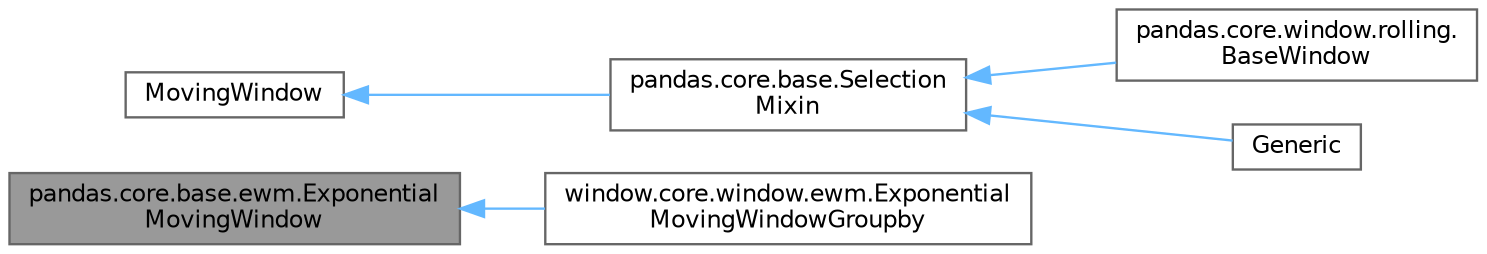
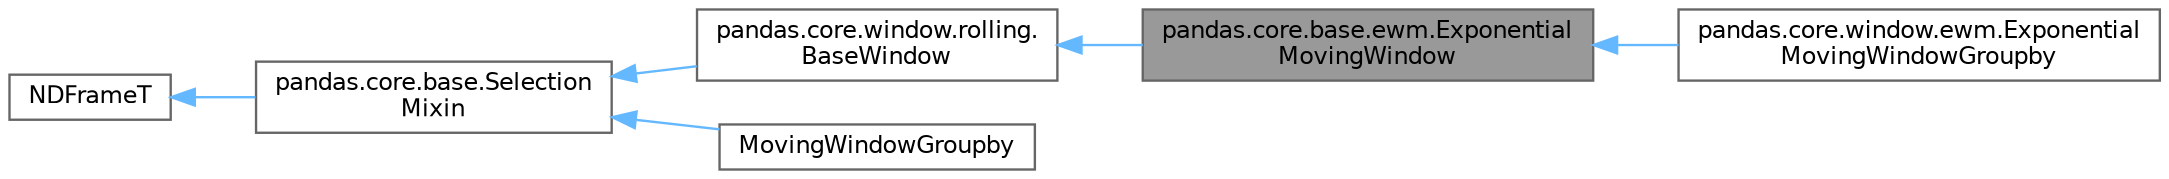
none -> (1112, 45)
(235, 95) -> (90, 97)
(1297, 147) -> (877, 147)
(788, 209) -> (1919, 45)
